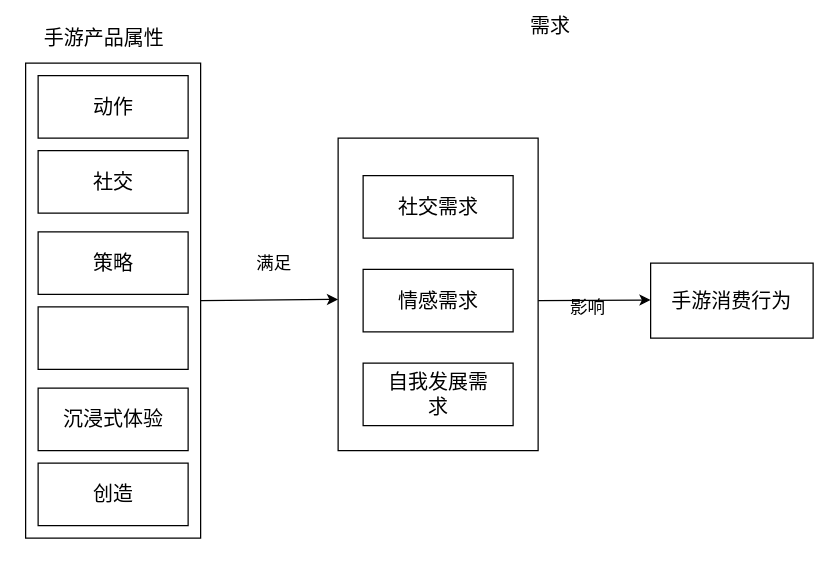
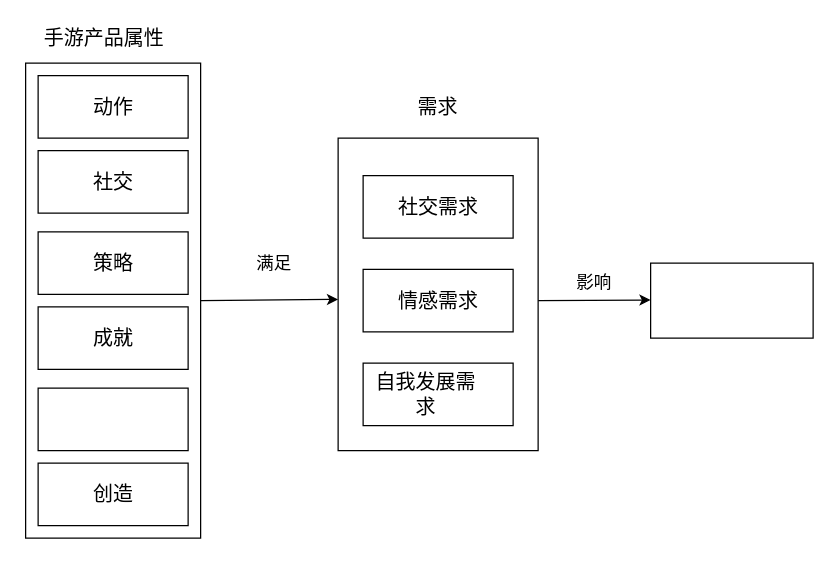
(551, 26) -> (438, 107)
(732, 301) -> none
(588, 307) -> (594, 282)
none -> (113, 338)
(438, 394) -> (426, 394)
(113, 419) -> none
